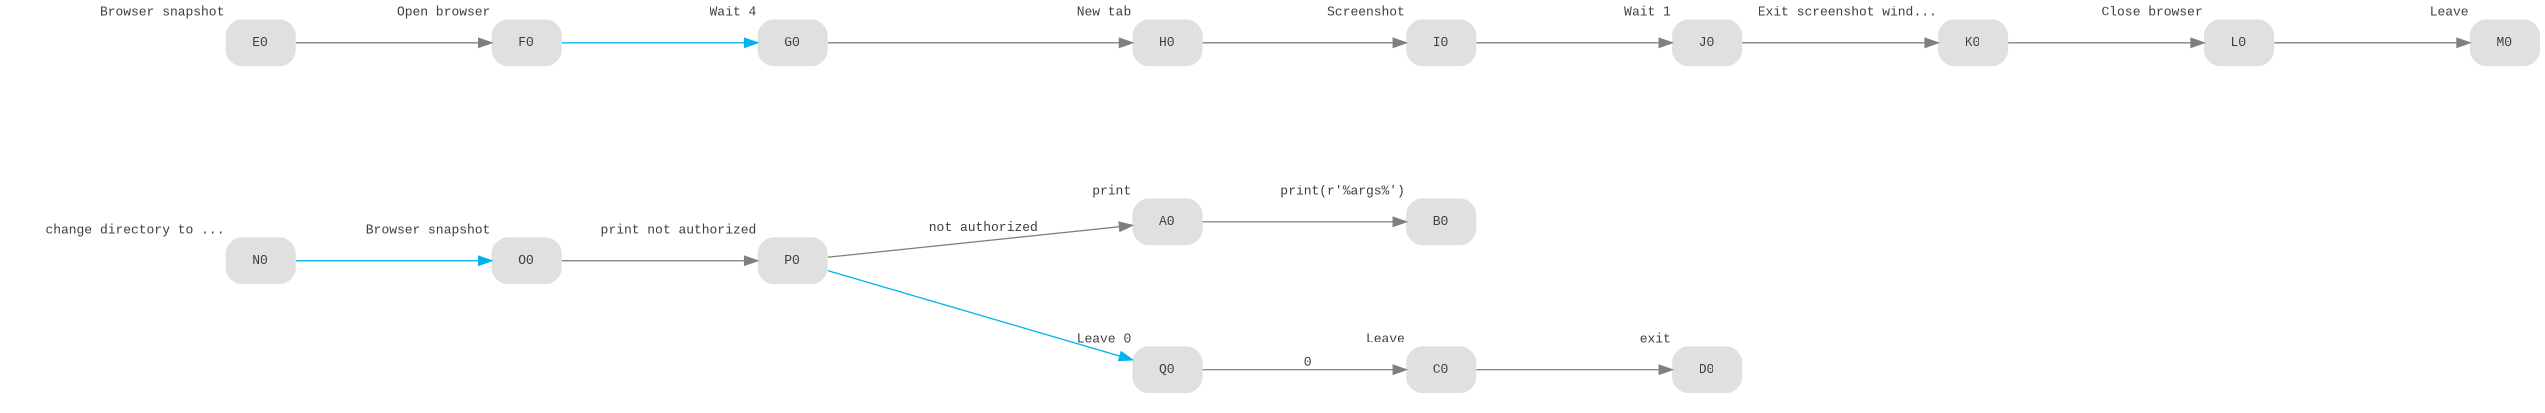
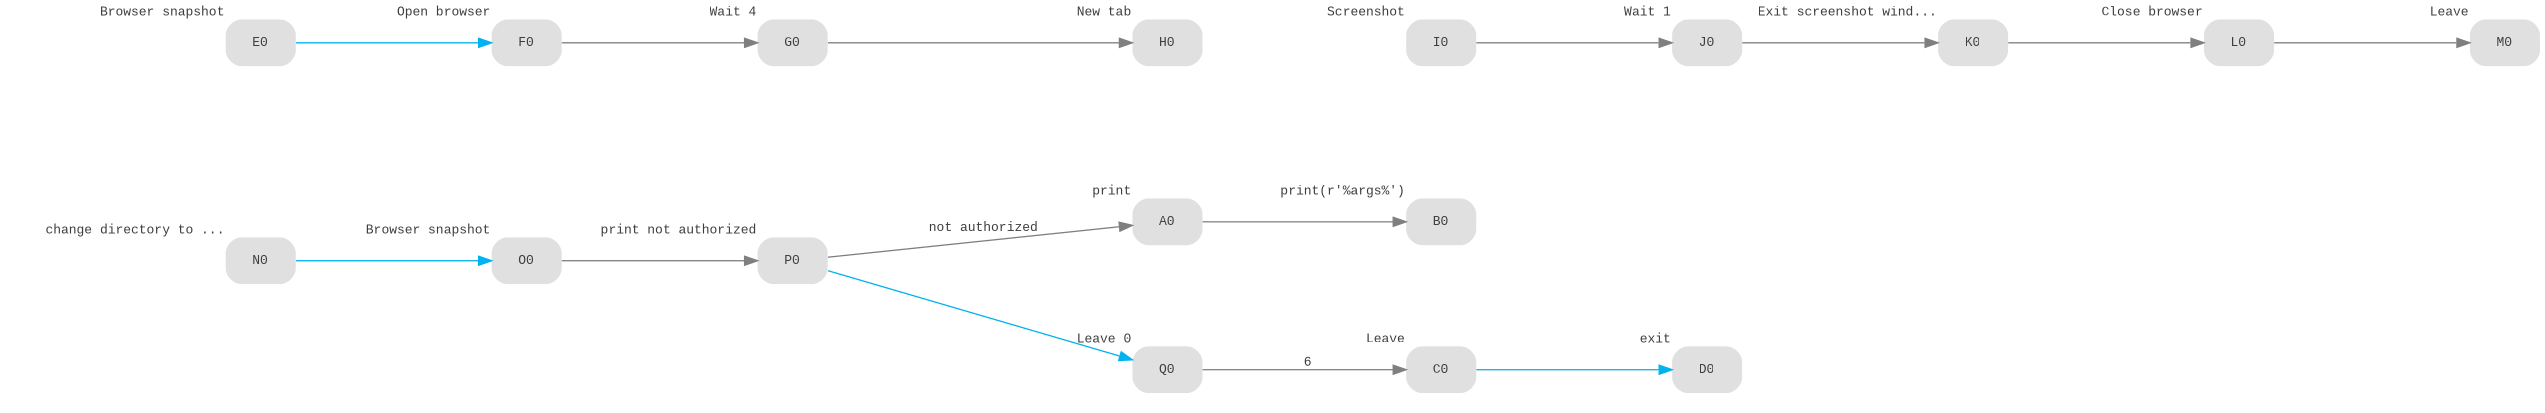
(387, 43) -> (387, 43)
(653, 43) -> (653, 43)
(1298, 43) -> none
(1304, 363) -> (1304, 363)
(1568, 370) -> (1568, 370)
